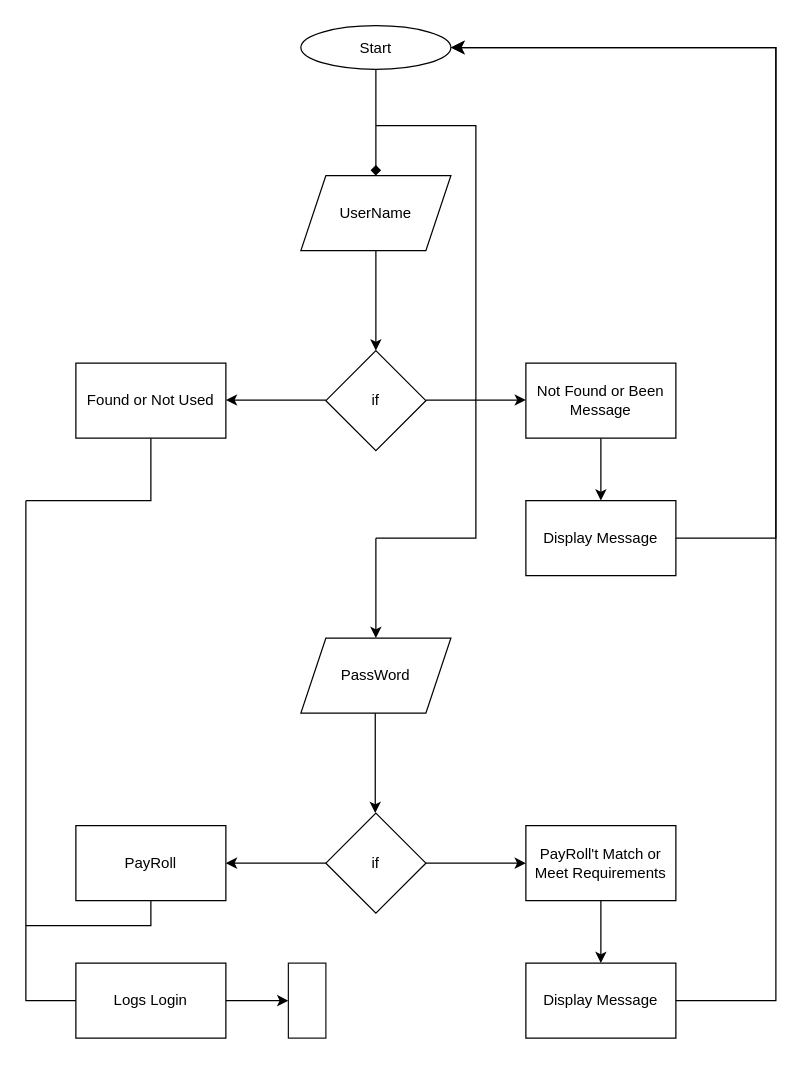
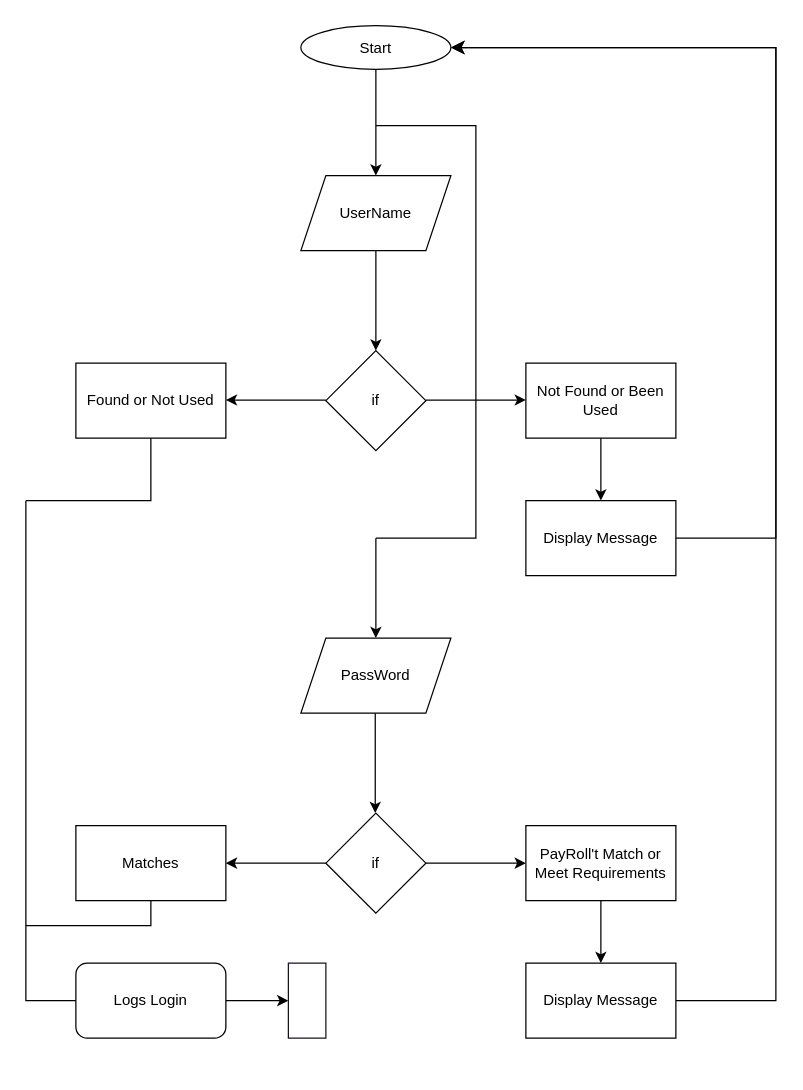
(376, 165) -> (376, 166)
(601, 401) -> (601, 401)
(151, 863) -> (151, 863)
(151, 1001) -> (151, 1001)
